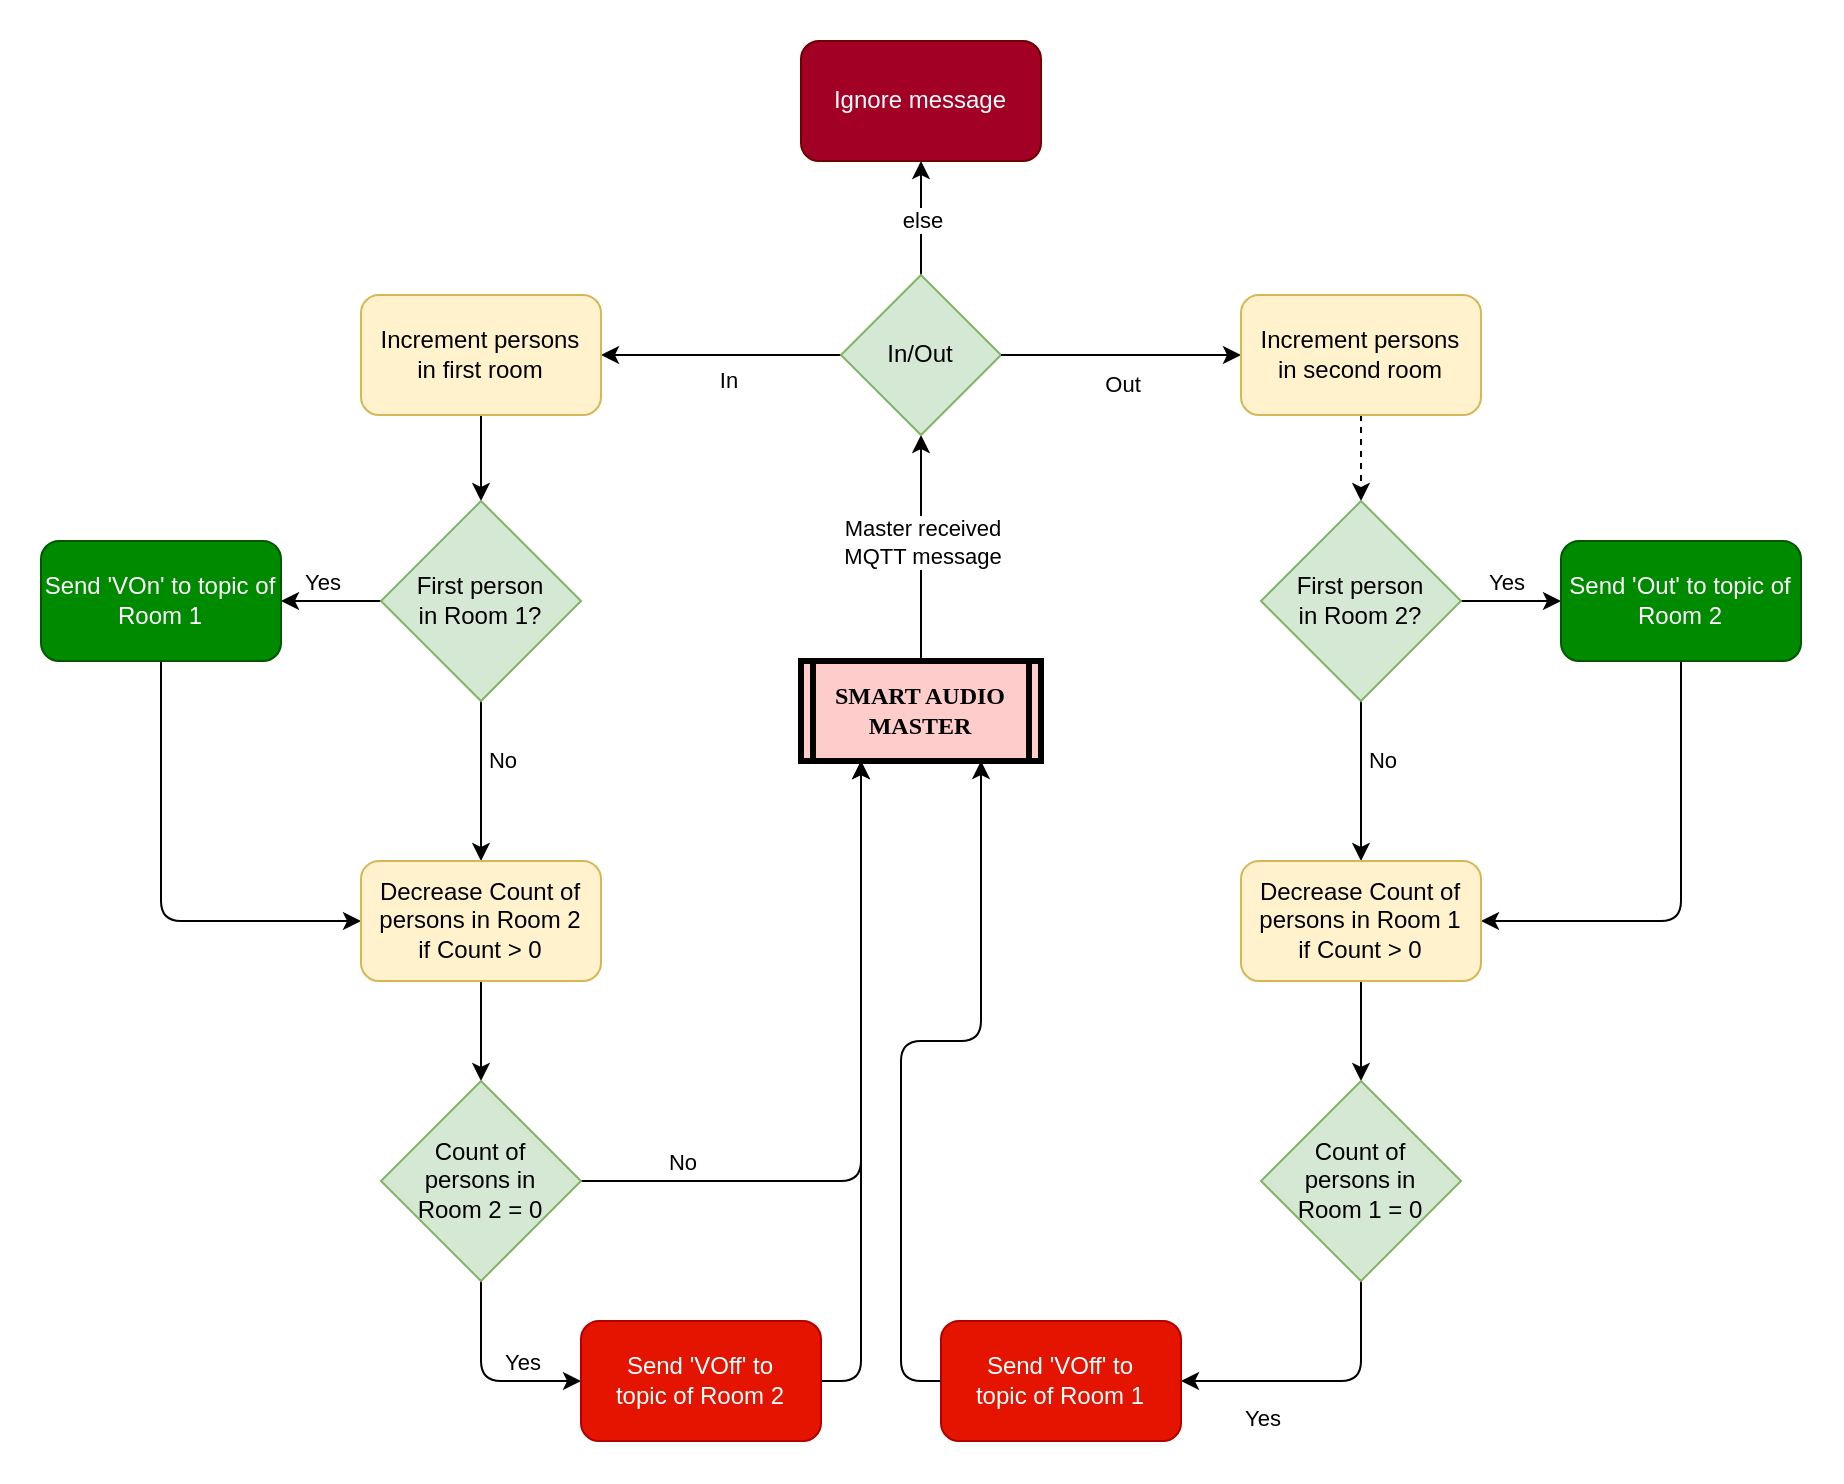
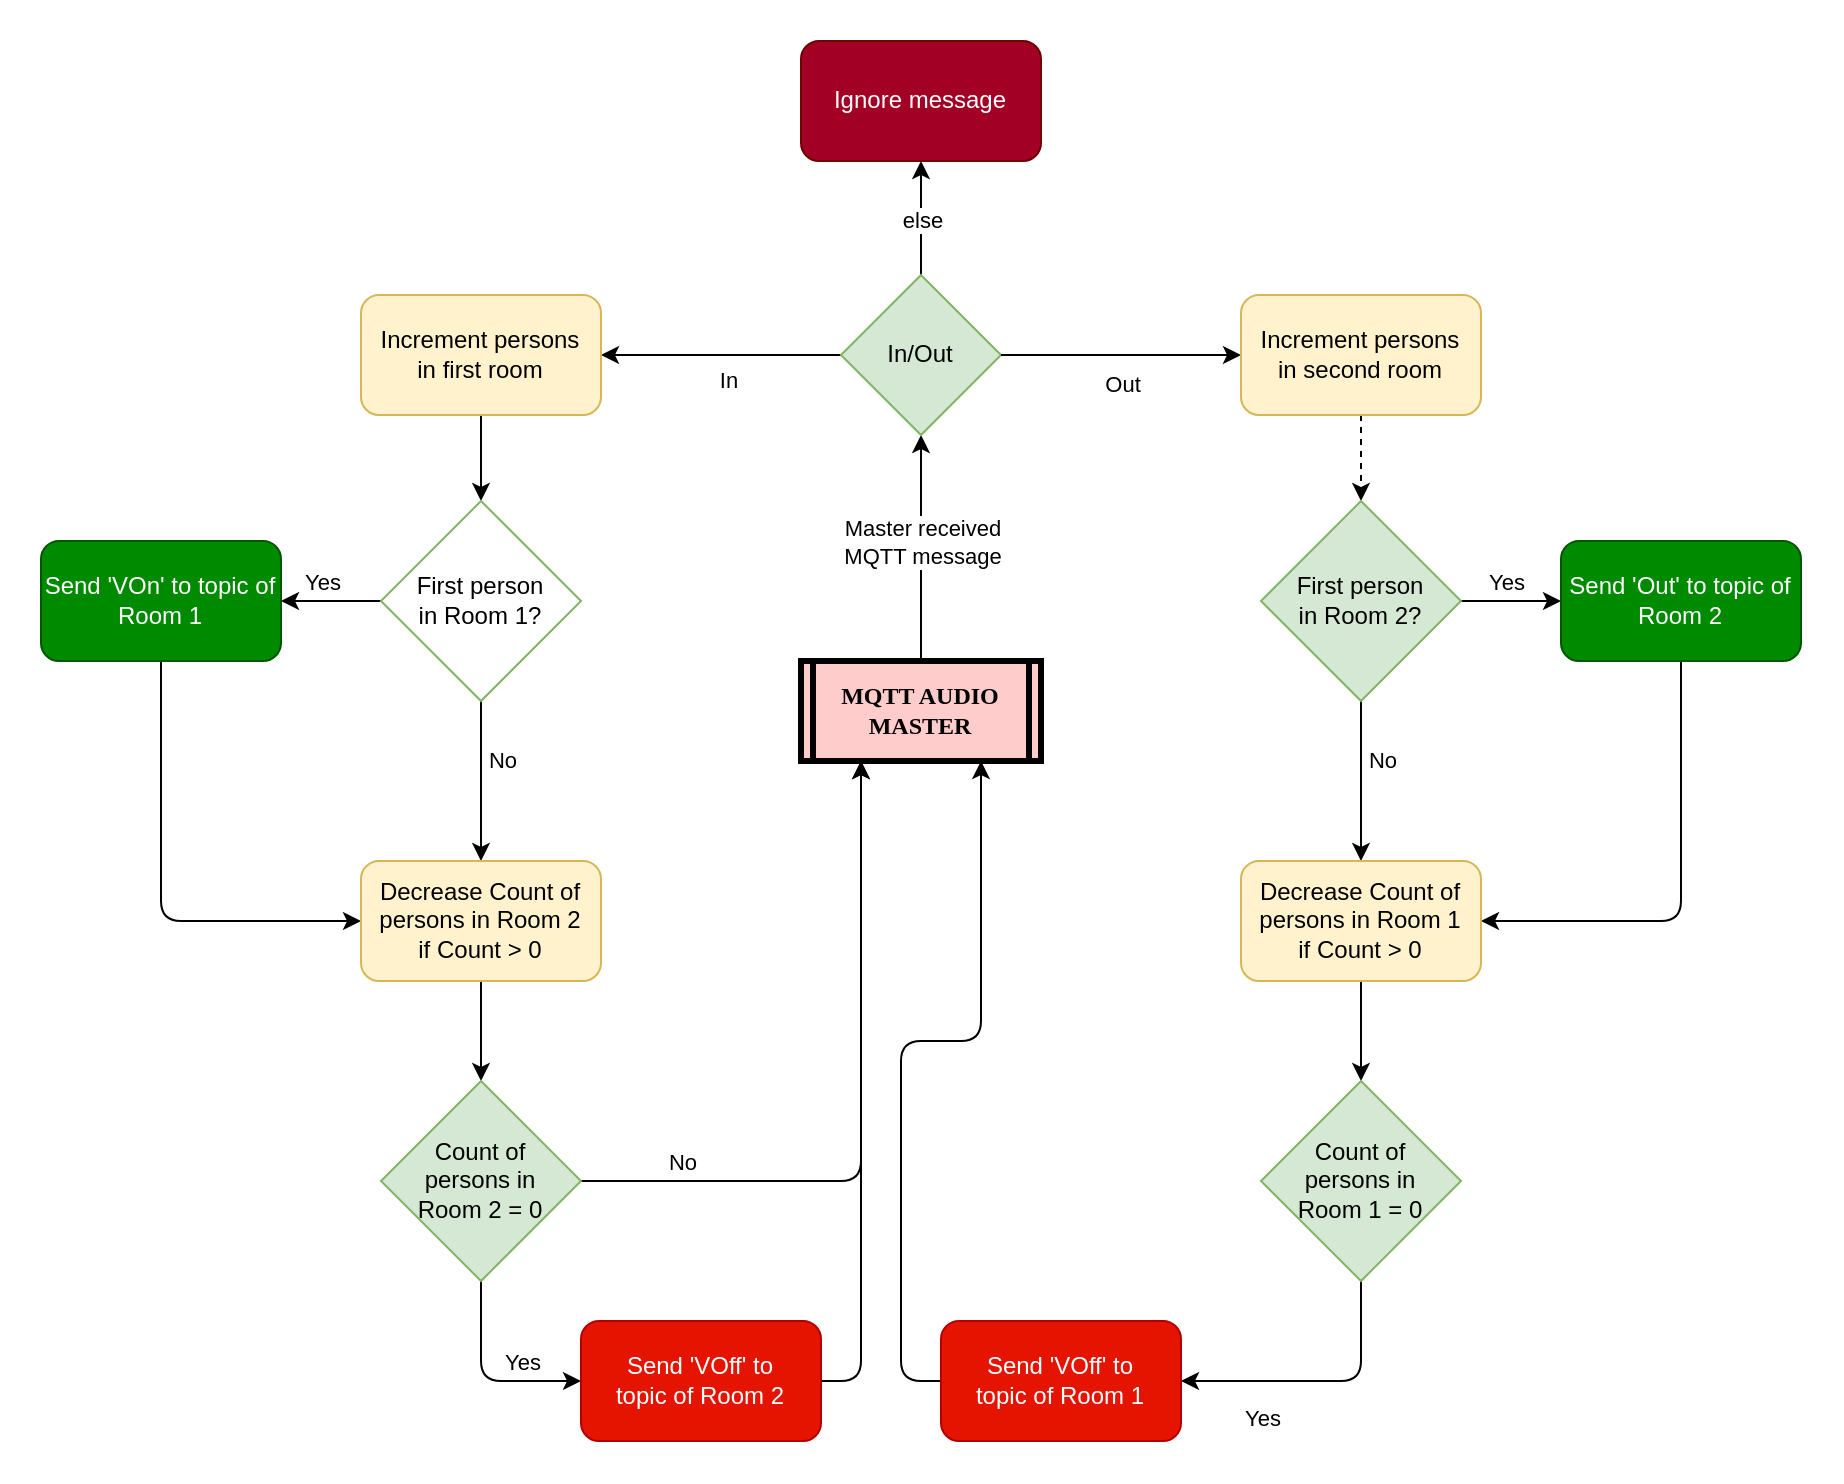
(481, 601) -> (481, 601)
(921, 711) -> (921, 711)
